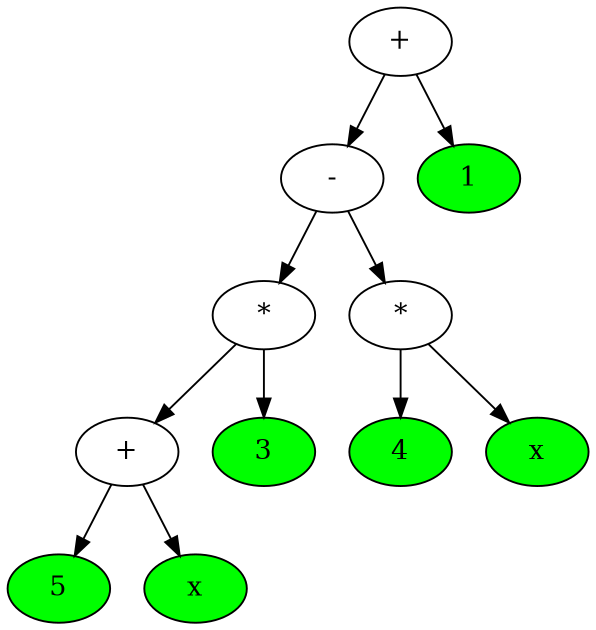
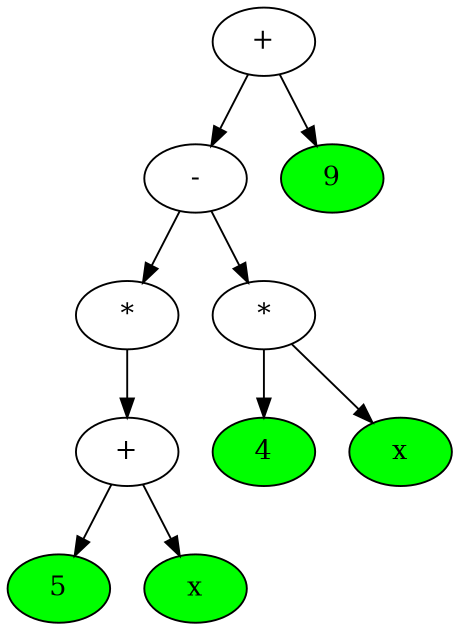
(469, 178) -> (332, 178)
(264, 452) -> none
